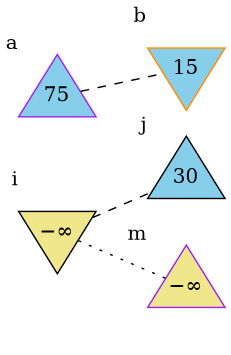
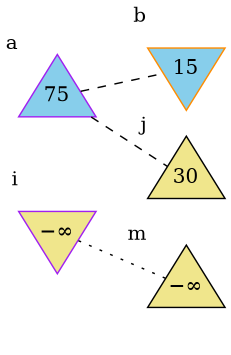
(186, 178) -> (186, 178)
(122, 205) -> (129, 142)
(57, 232) -> (57, 232)
(186, 287) -> (186, 287)
